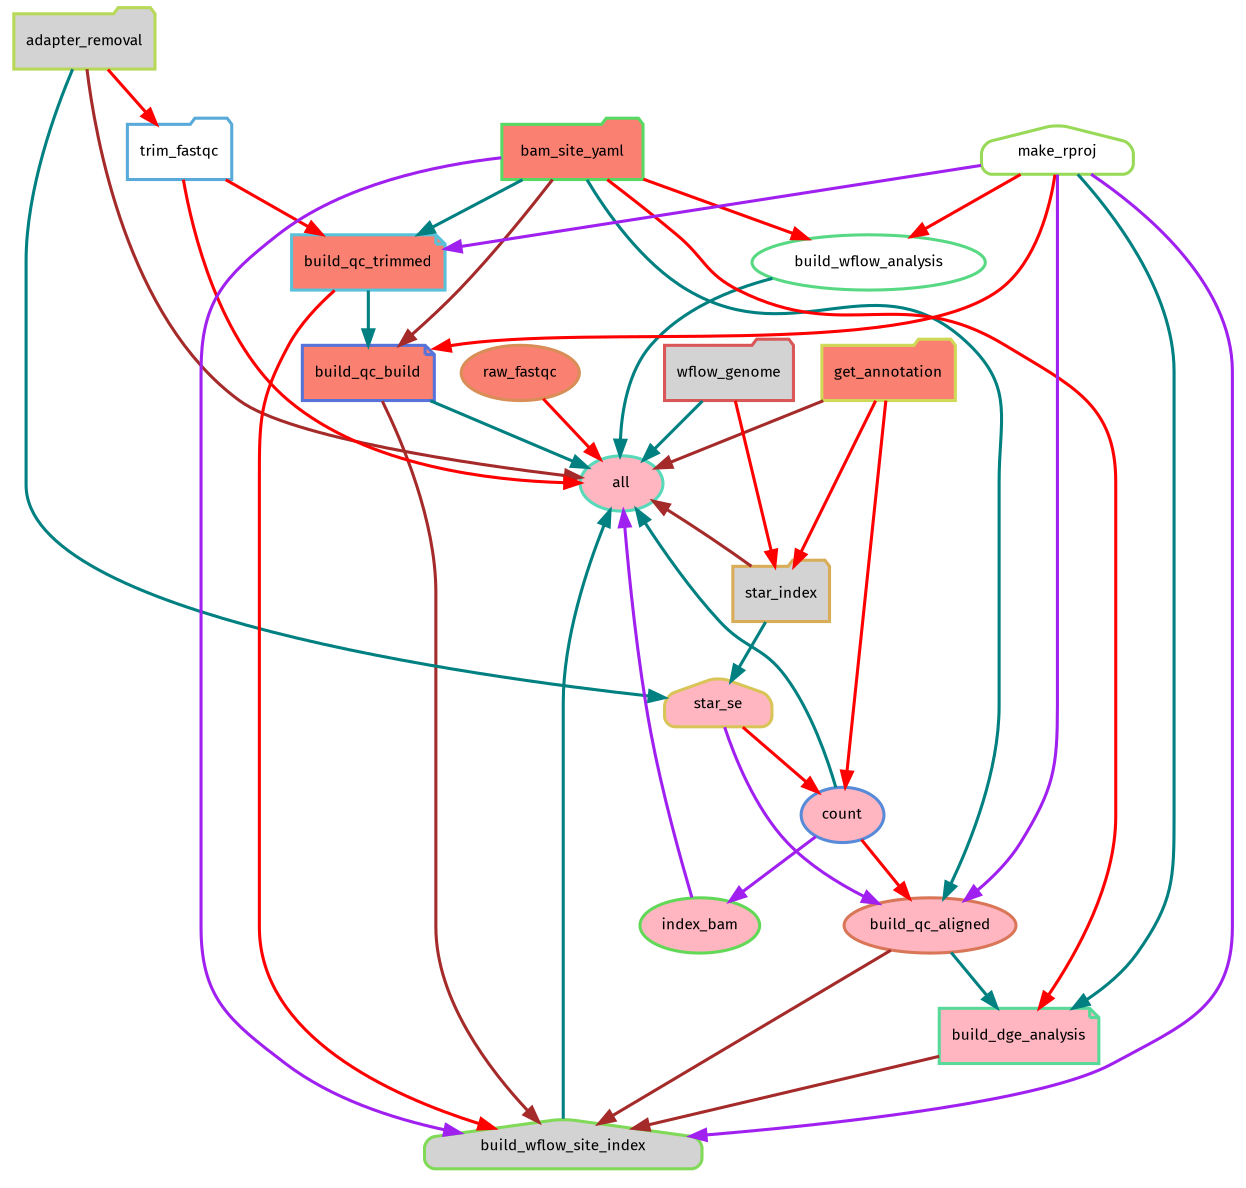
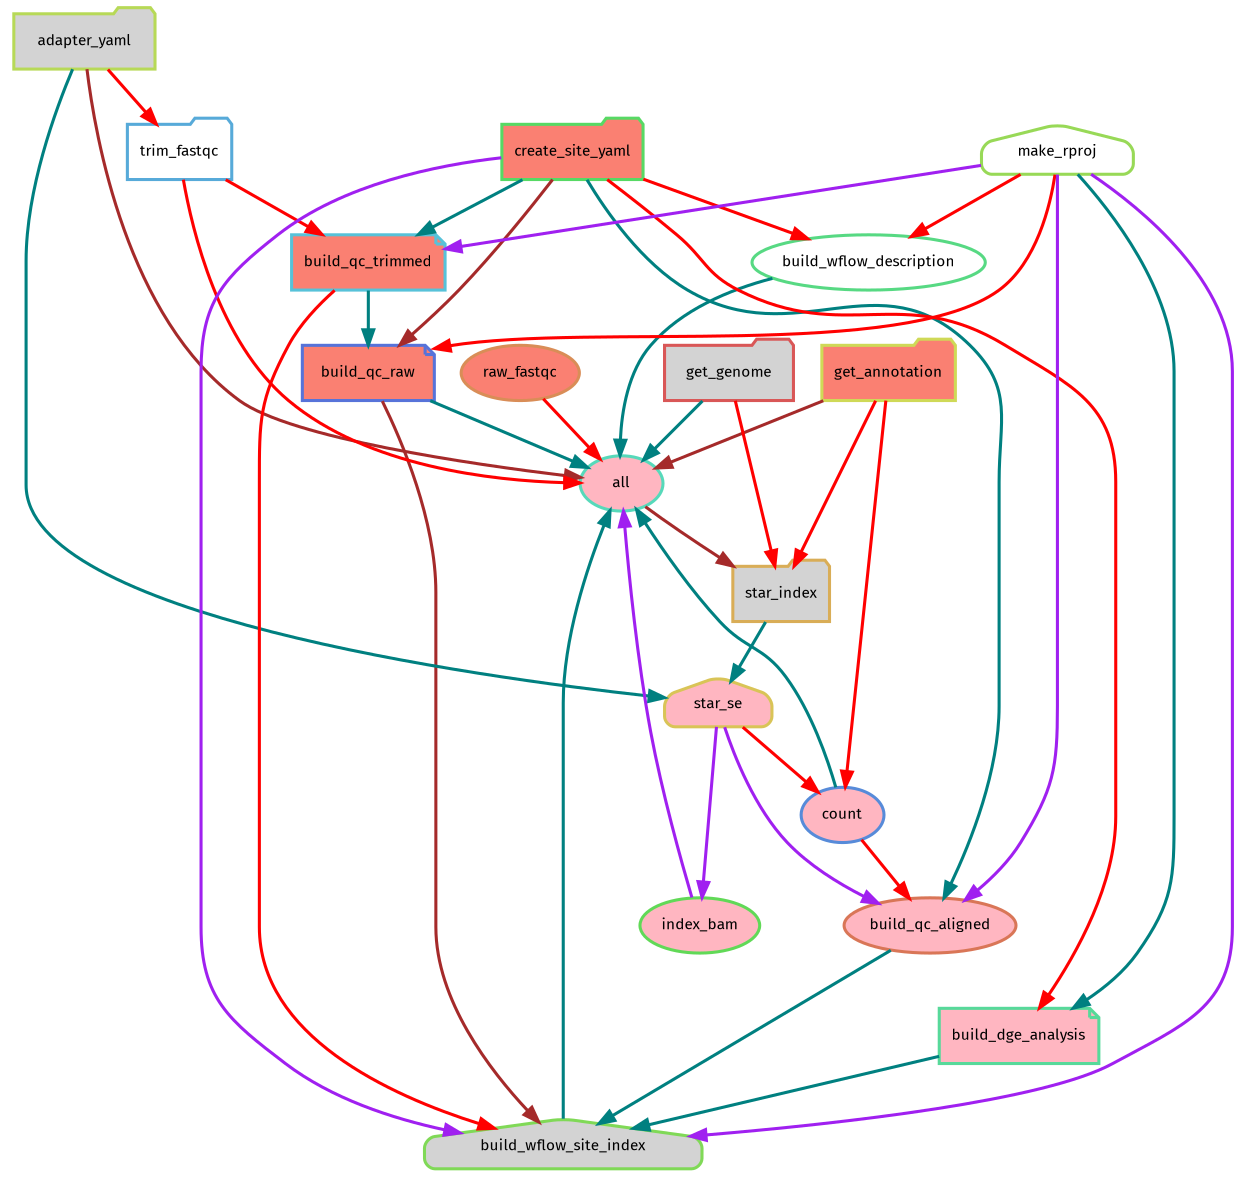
(84, 41) -> (84, 41)
(572, 152) -> (572, 152)
(869, 262) -> (869, 262)
(368, 373) -> (368, 373)
(729, 373) -> (729, 373)
(710, 537) -> (682, 533)
(779, 864) -> (710, 804)
(969, 974) -> none
(752, 1033) -> (752, 1033)
(794, 1091) -> (794, 1091)
